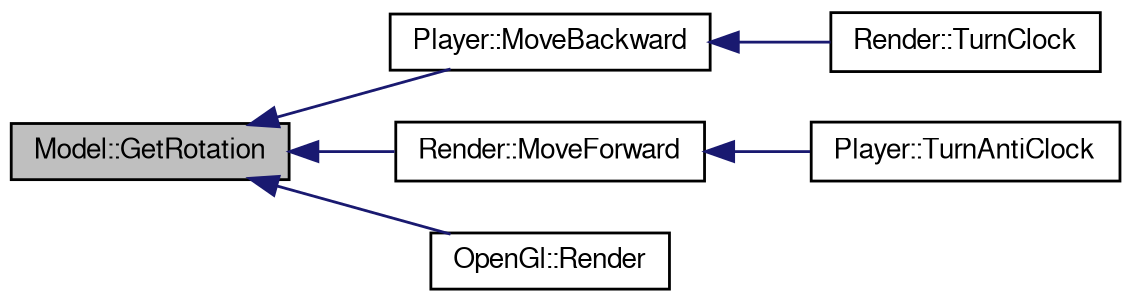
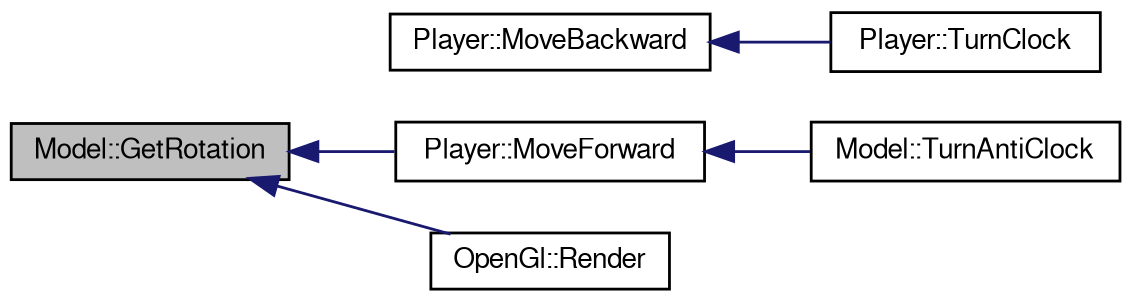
(966, 42) -> (966, 42)
(364, 93) -> none
(550, 152) -> (550, 152)
(966, 152) -> (966, 152)
